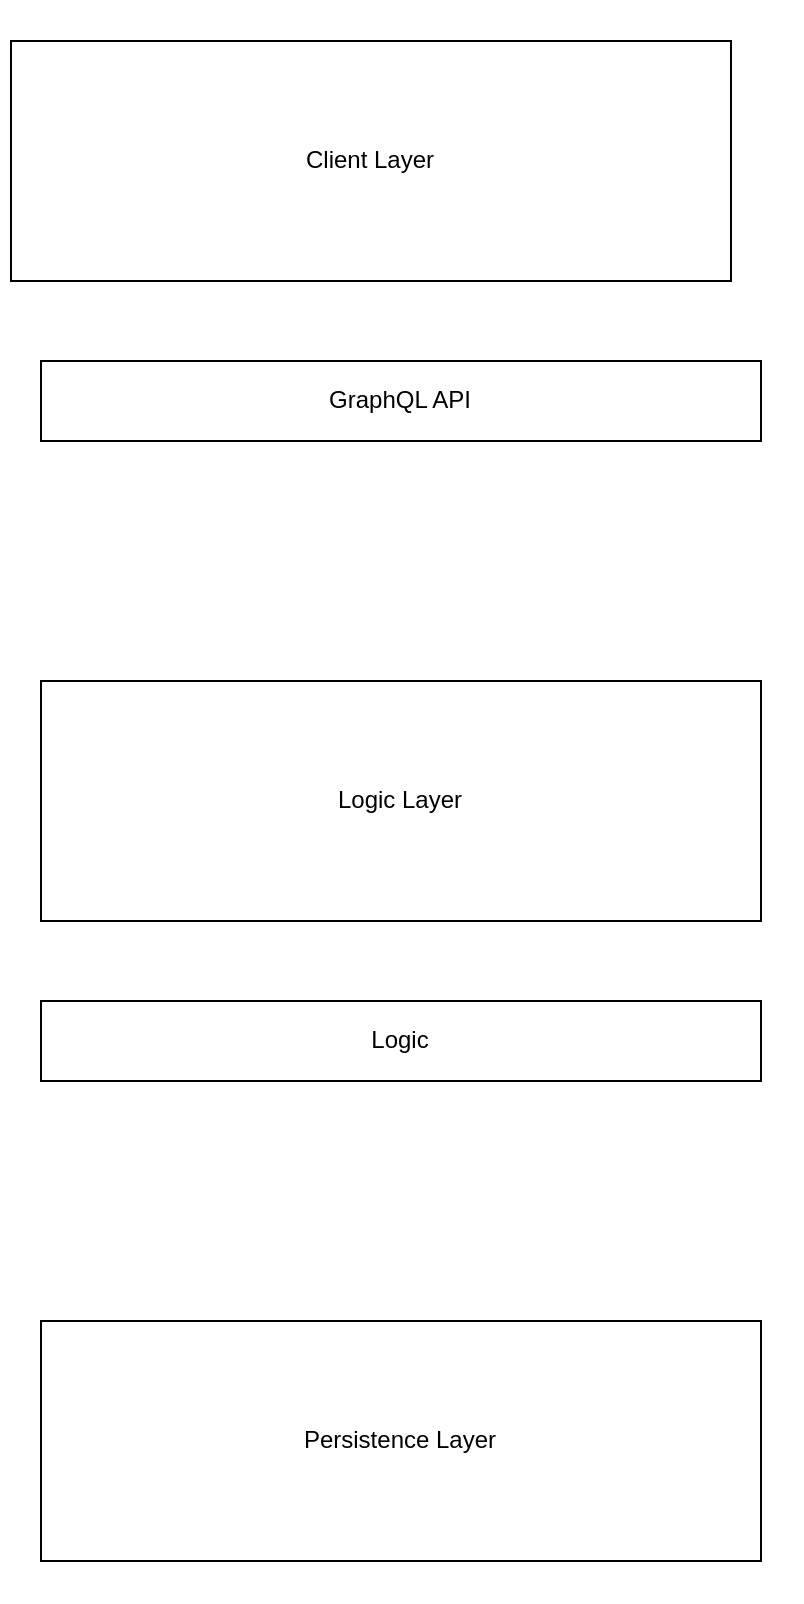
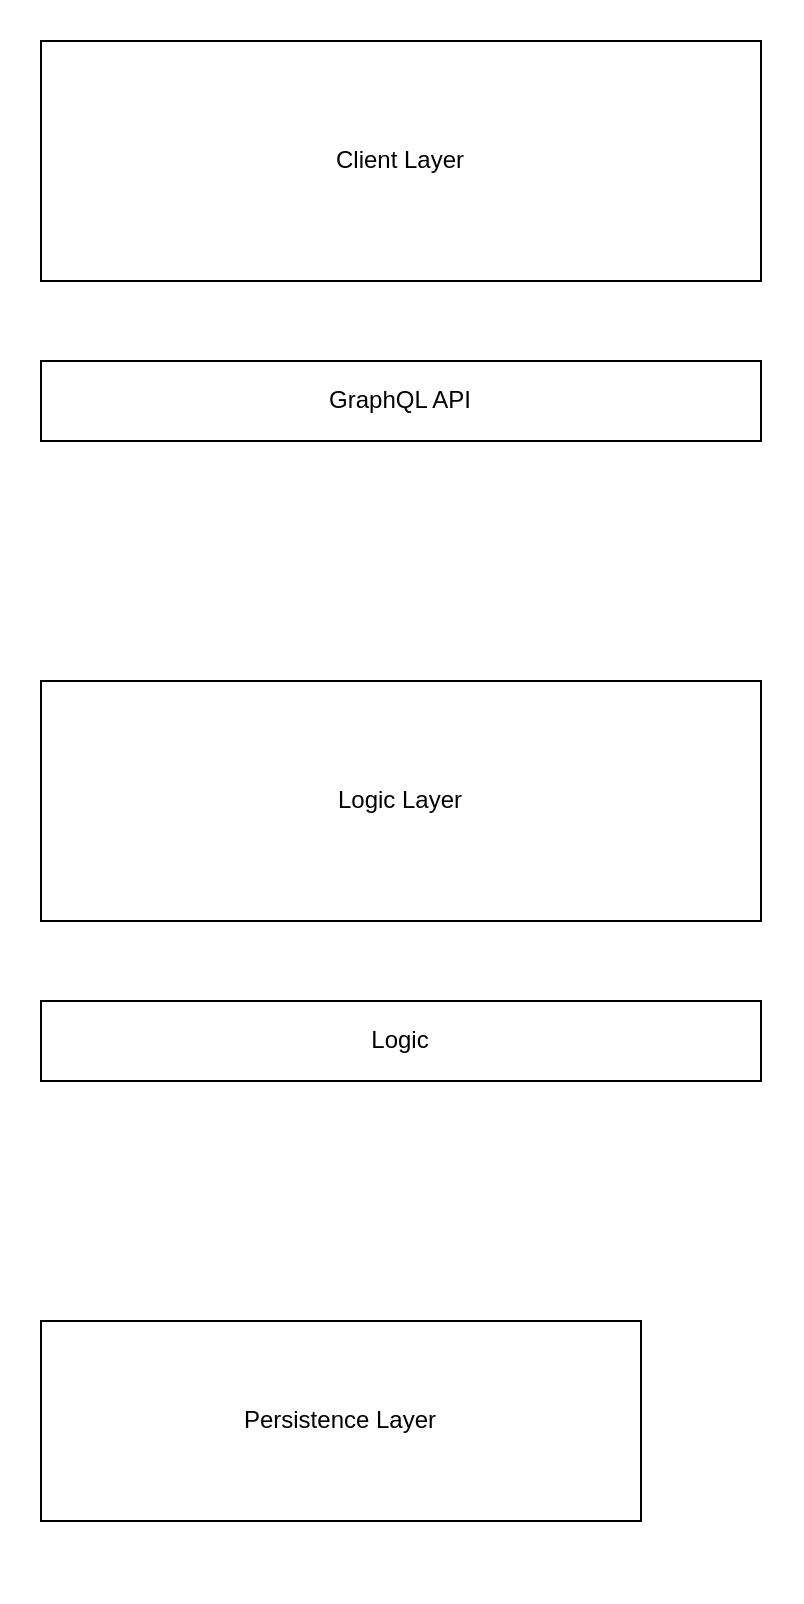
(371, 161) -> (401, 161)
(401, 1441) -> (341, 1421)
